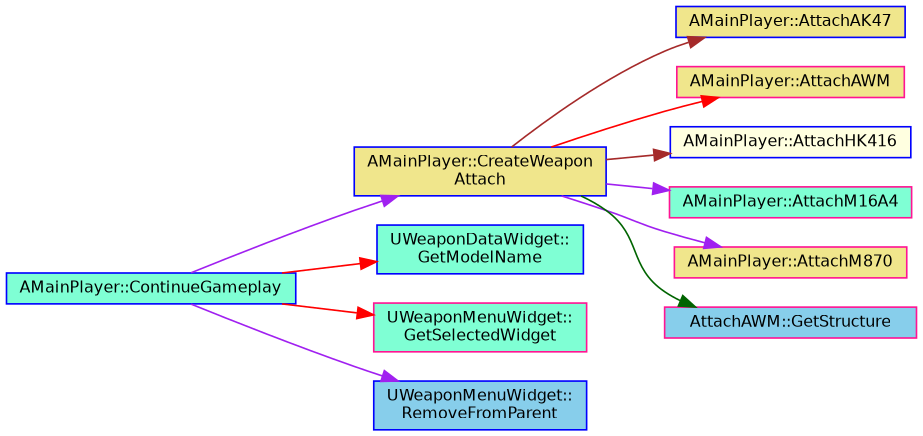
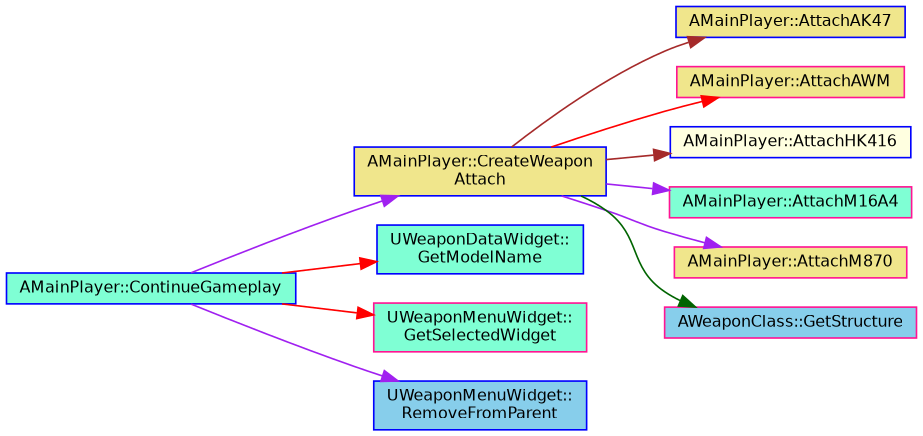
(791, 323) -> (791, 323)
